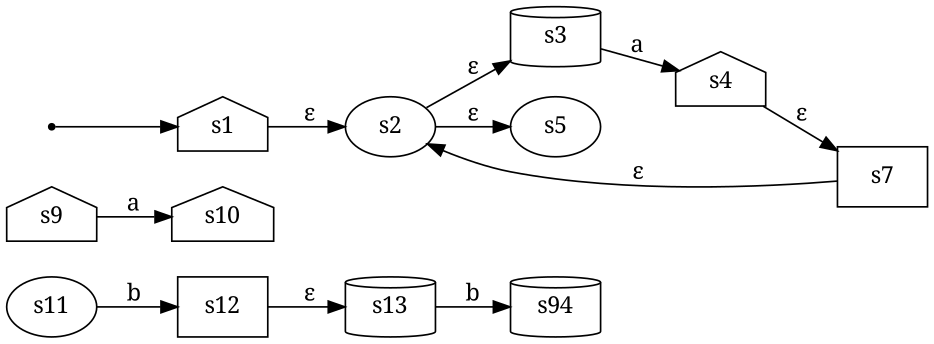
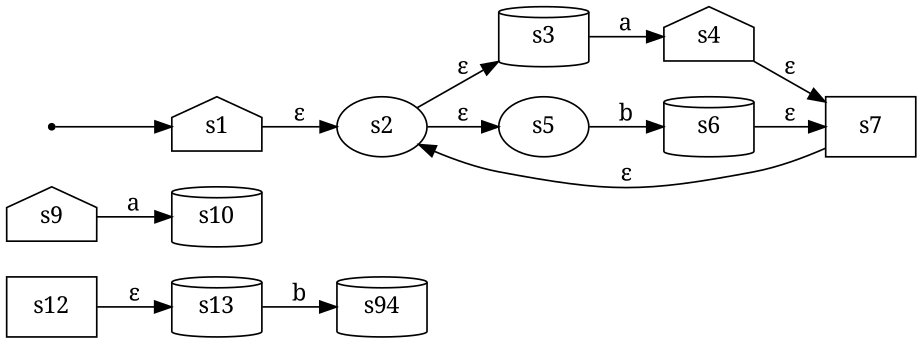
none -> (709, 127)
(223, 217) -> (217, 217)
(52, 307) -> none
